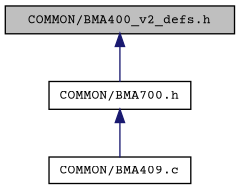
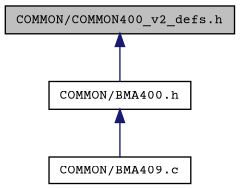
(120, 20) -> (120, 20)
(120, 95) -> (120, 95)
